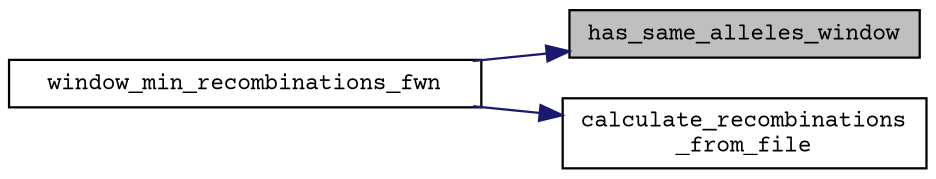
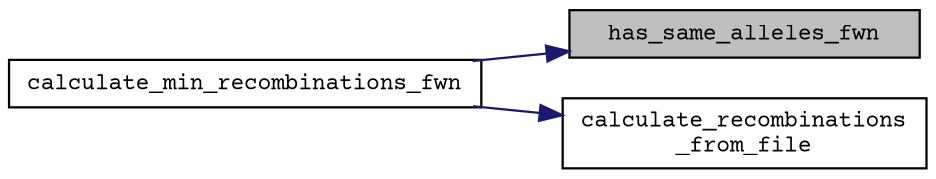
(745, 34) -> (745, 34)
(245, 84) -> (245, 84)
